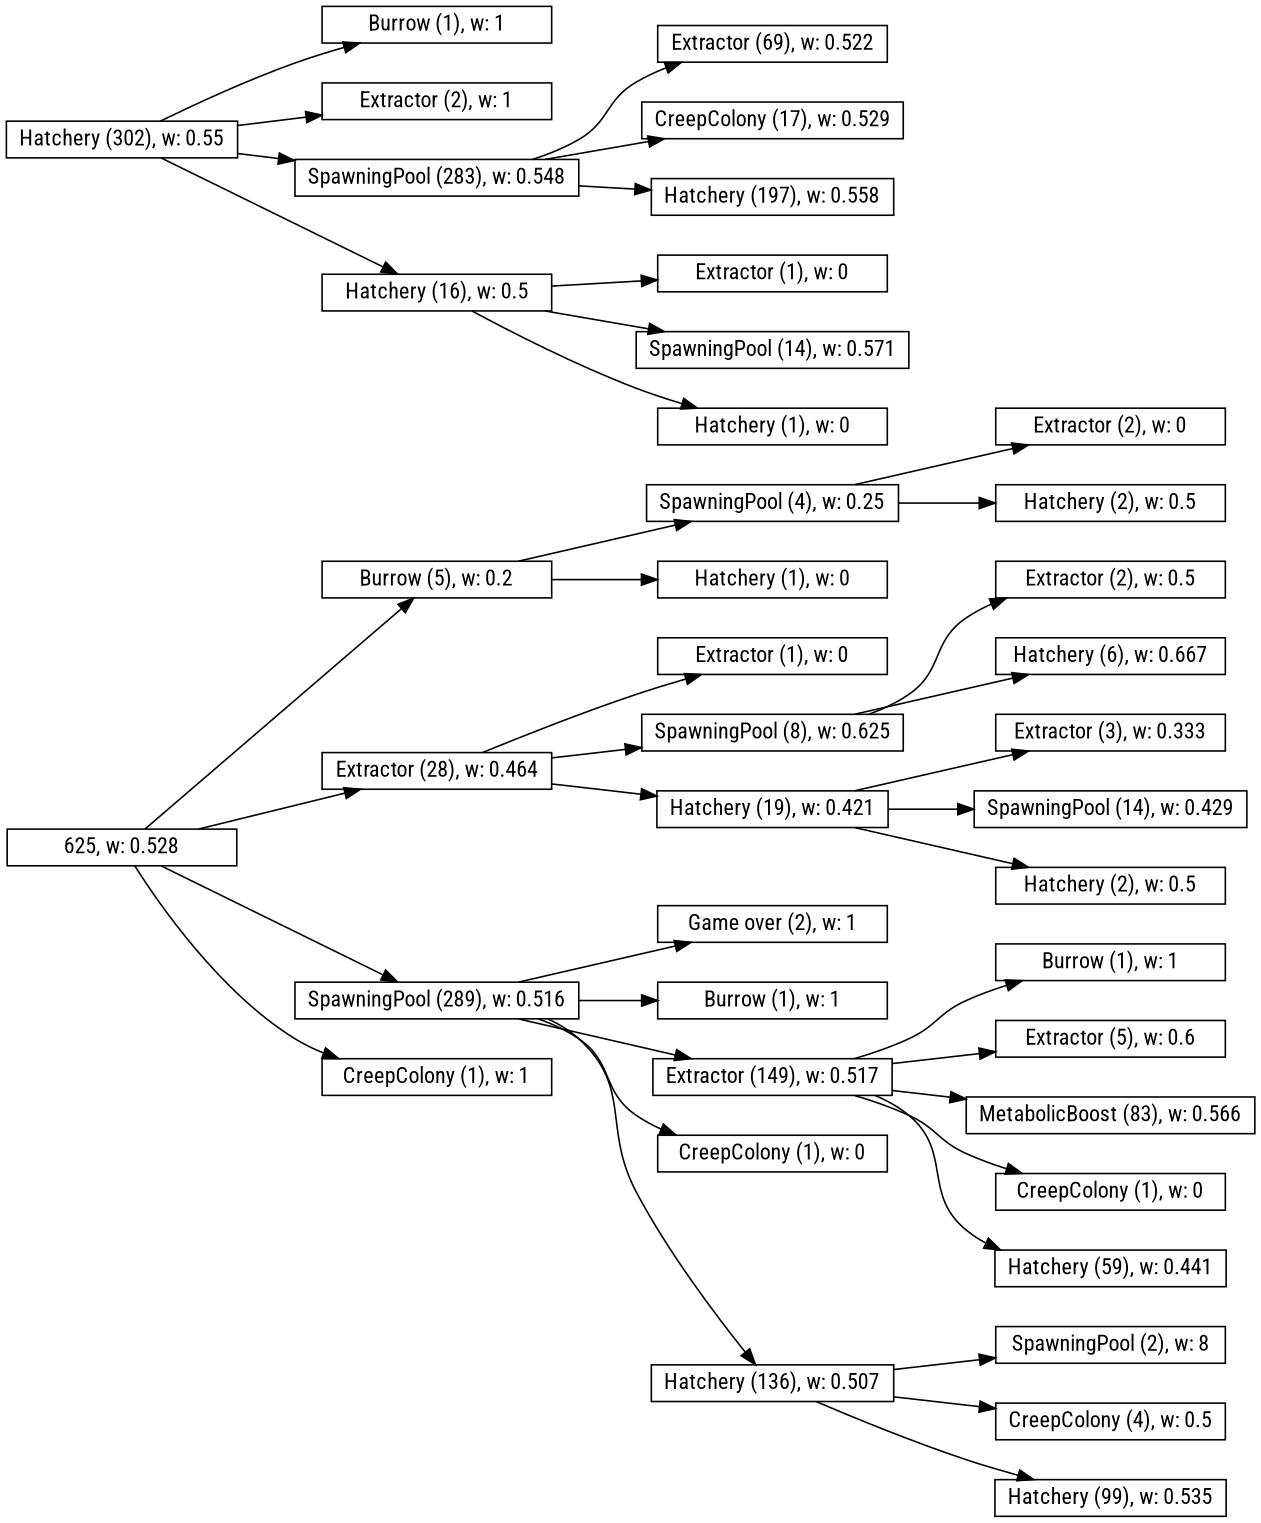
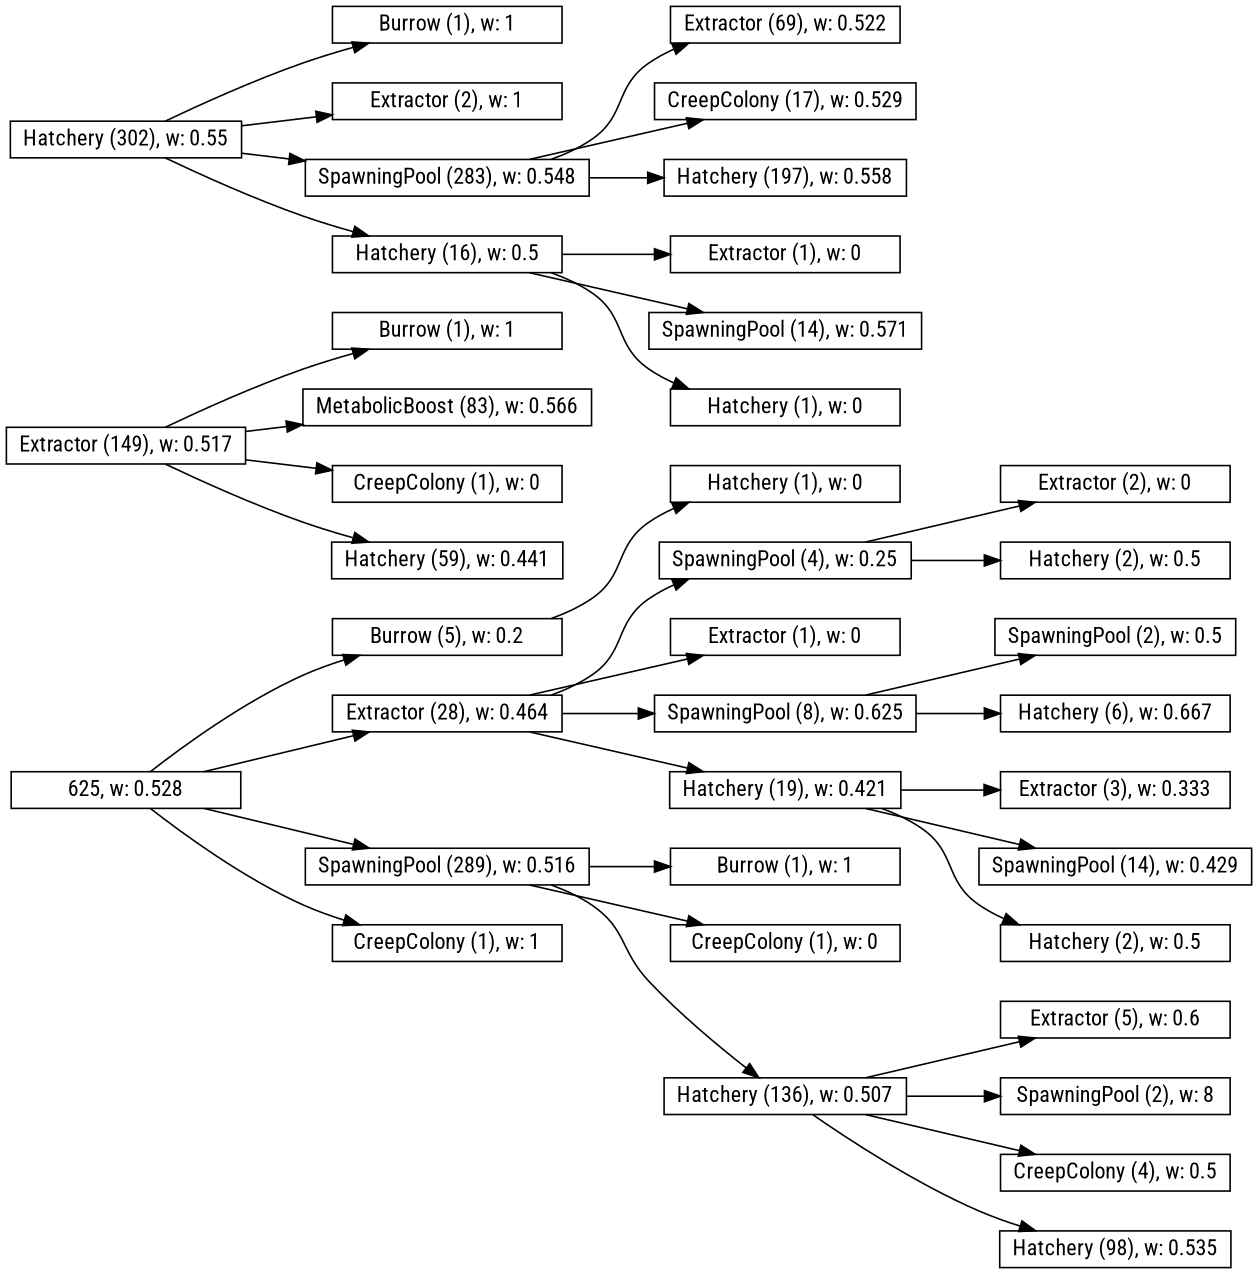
(597, 543) -> (617, 644)
(1111, 580) -> (1115, 637)
(773, 924) -> none
(597, 1037) -> none
(936, 1059) -> (942, 1060)
(1111, 1498) -> (1115, 1249)
